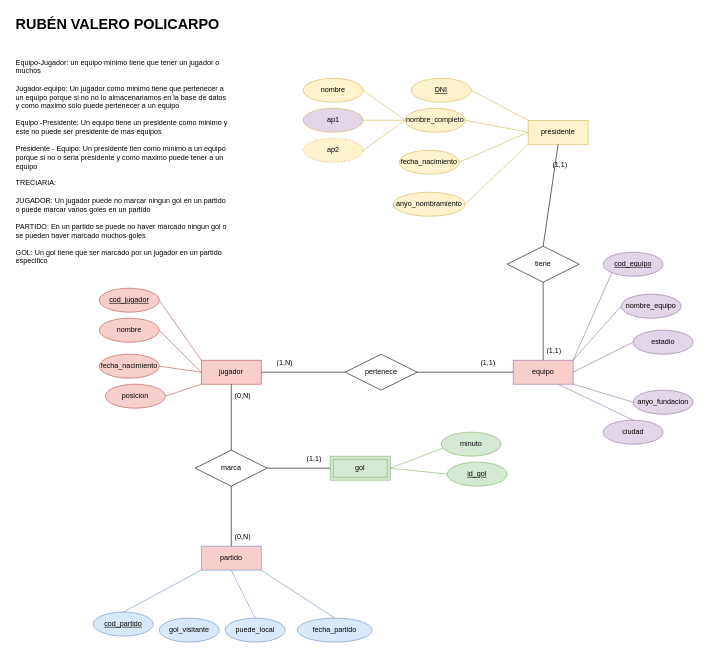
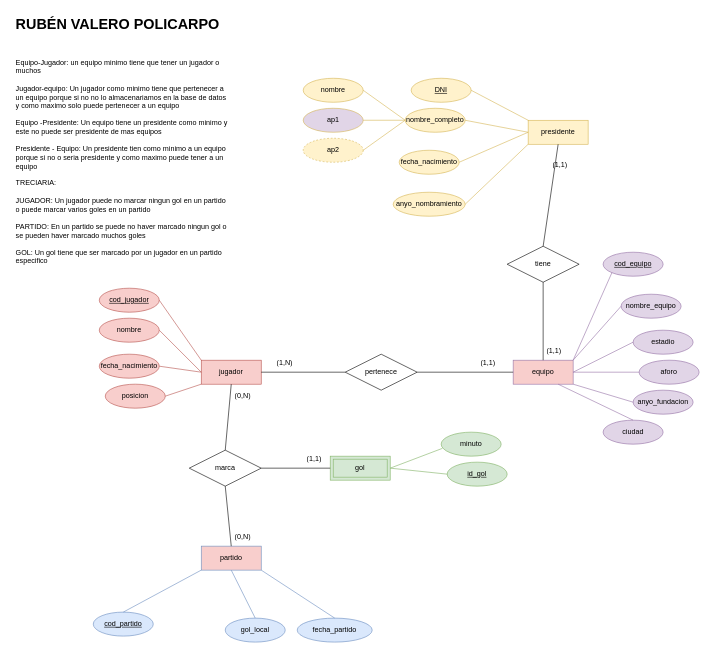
none -> (608, 372)
none -> (669, 372)
(231, 468) -> (225, 468)
(189, 630) -> none
(255, 630) -> (255, 630)
